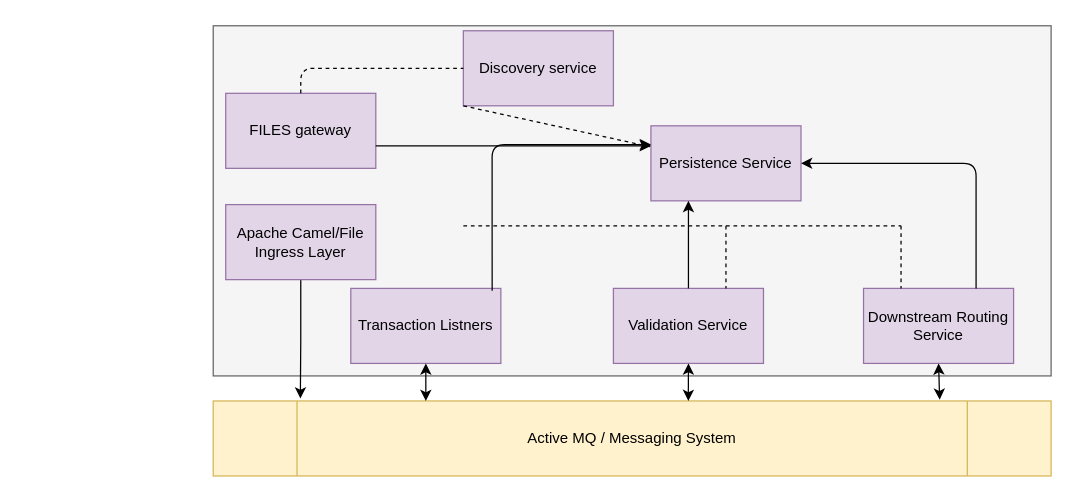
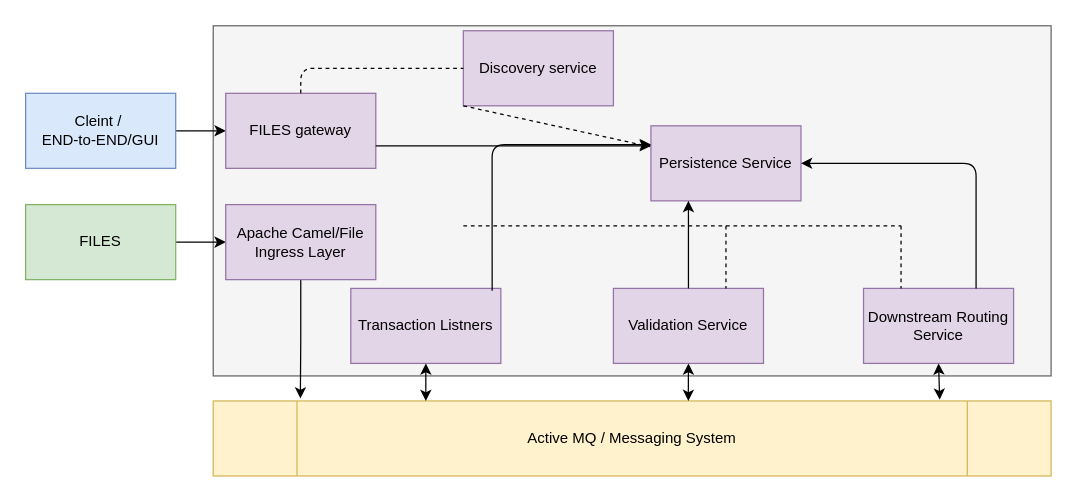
none -> (101, 131)
none -> (197, 131)
none -> (101, 242)
none -> (197, 242)
